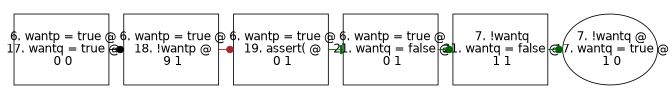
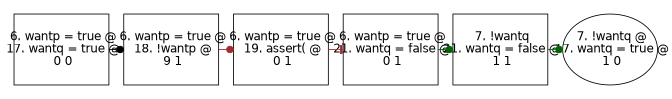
(334, 50) -> (334, 50)
